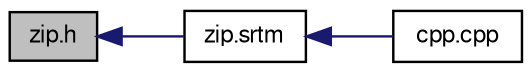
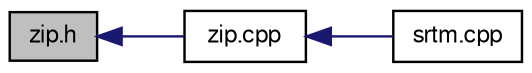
(245, 36) -> (245, 36)
(458, 36) -> (458, 36)
